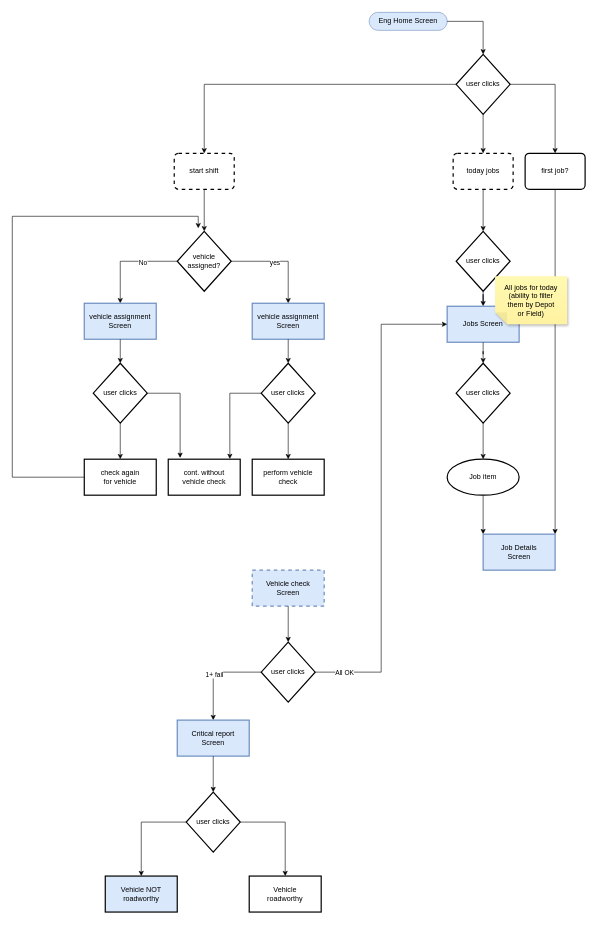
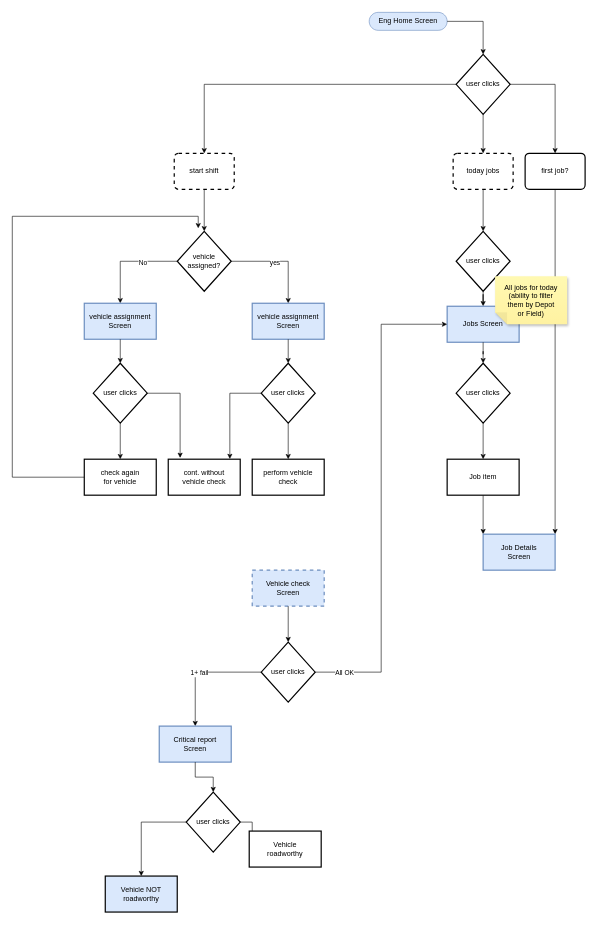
(483, 477) -> (483, 477)
(213, 738) -> (195, 744)
(285, 894) -> (285, 849)
